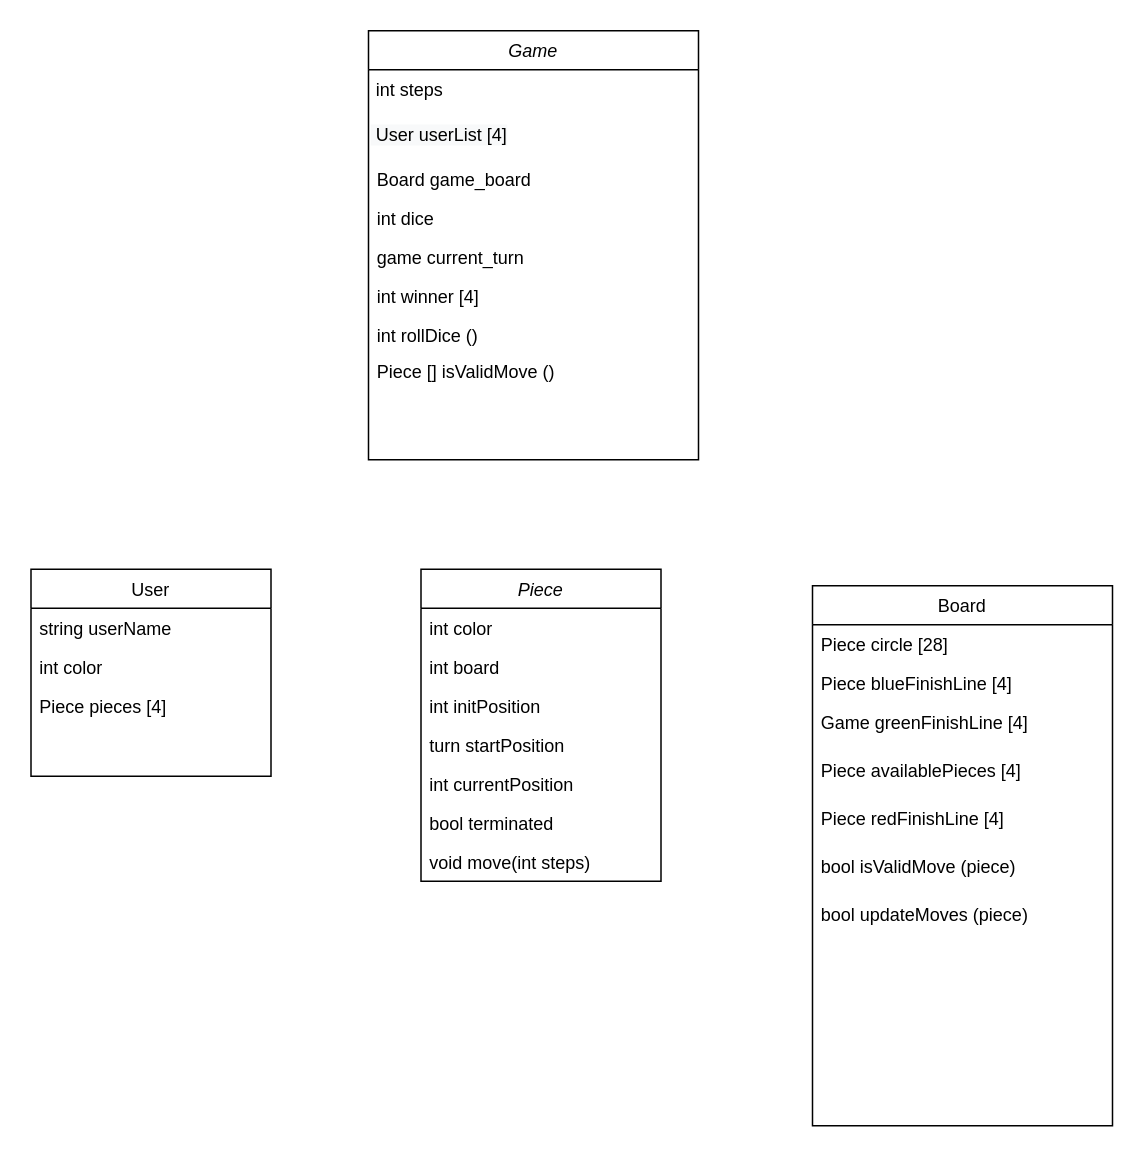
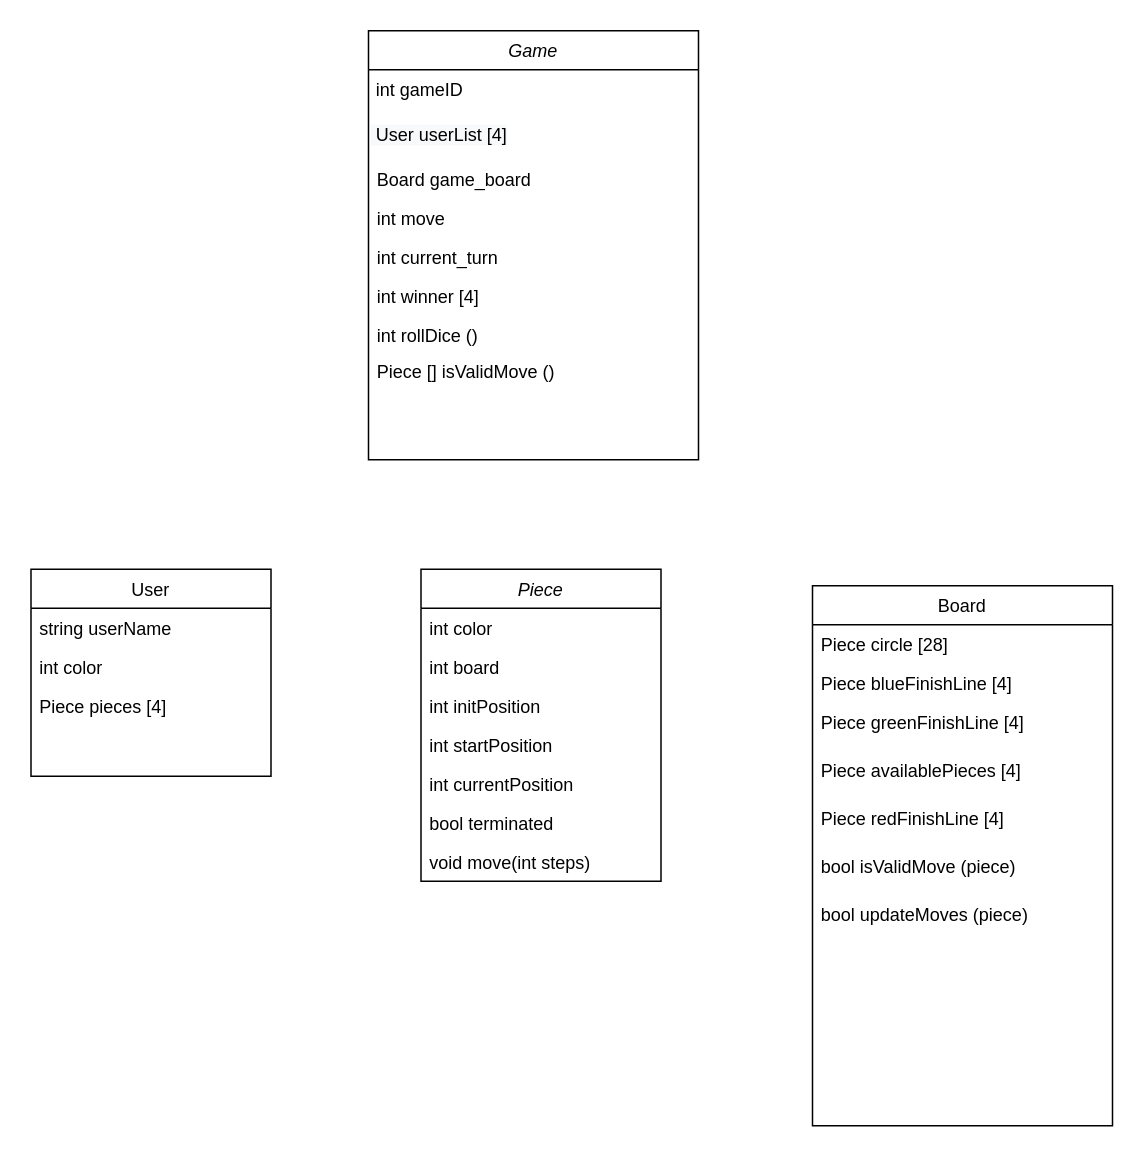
(412, 91) -> (417, 91)
(410, 219) -> (412, 219)
(460, 258) -> (452, 258)
(930, 723) -> (932, 723)
(513, 746) -> (505, 746)
